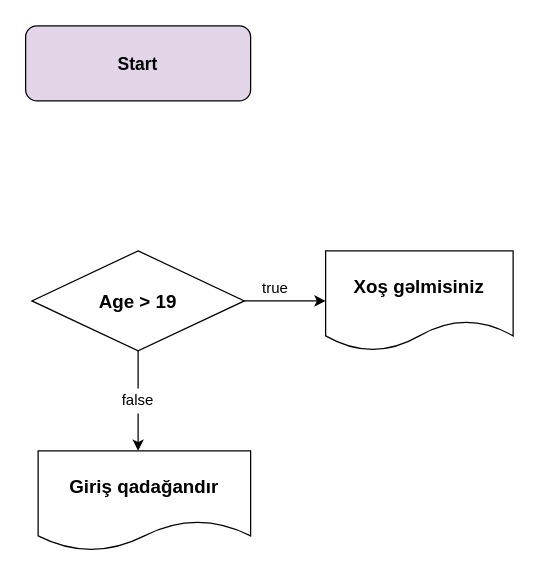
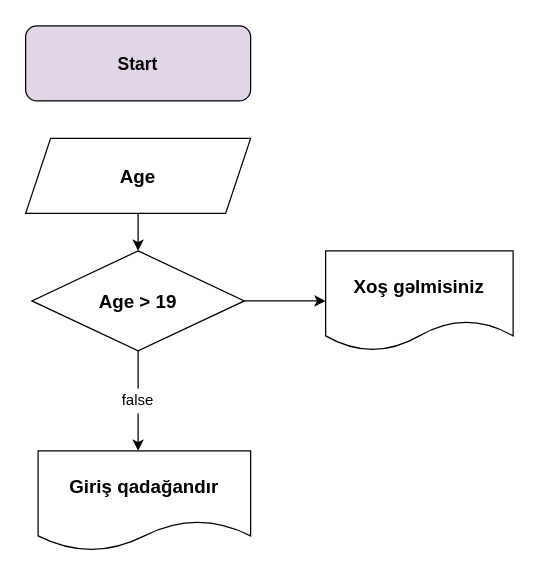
none -> (138, 176)
none -> (138, 227)
(276, 288) -> none
